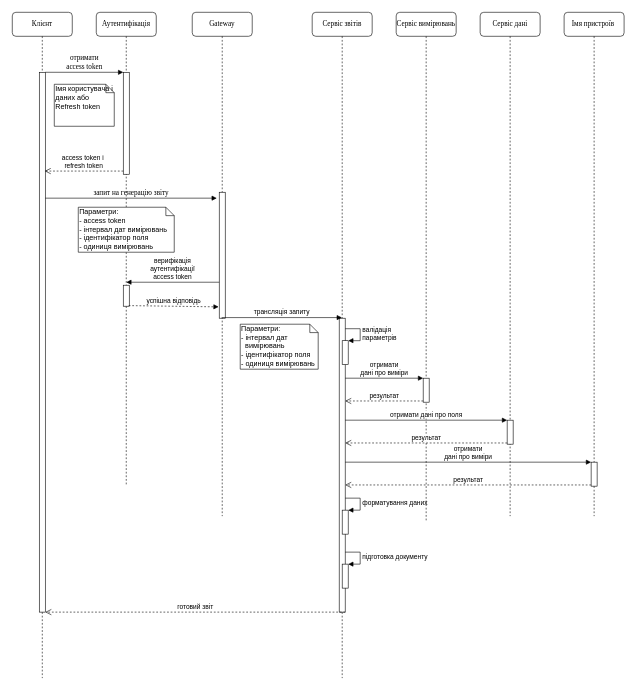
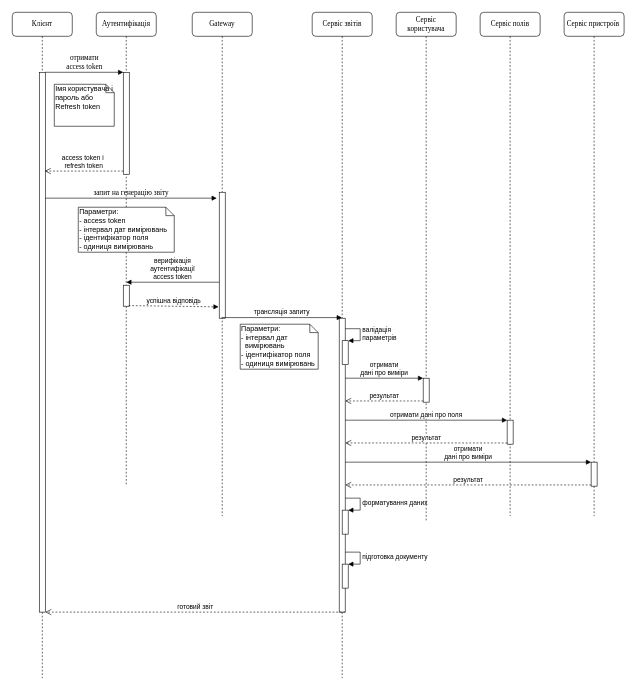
(426, 24) -> (426, 24)
(510, 24) -> (510, 24)
(594, 24) -> (594, 24)
(85, 98) -> (85, 98)
